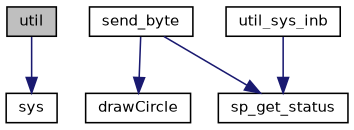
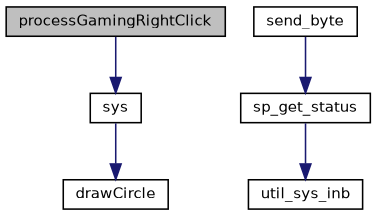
(32, 22) -> (116, 22)
(140, 57) -> (116, 143)
(283, 57) -> (306, 143)
